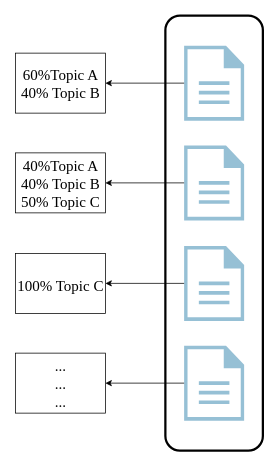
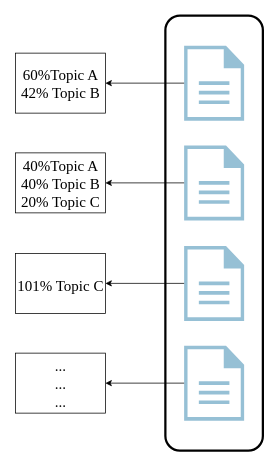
(61, 83) -> (61, 83)
(61, 183) -> (61, 183)
(61, 283) -> (61, 283)
